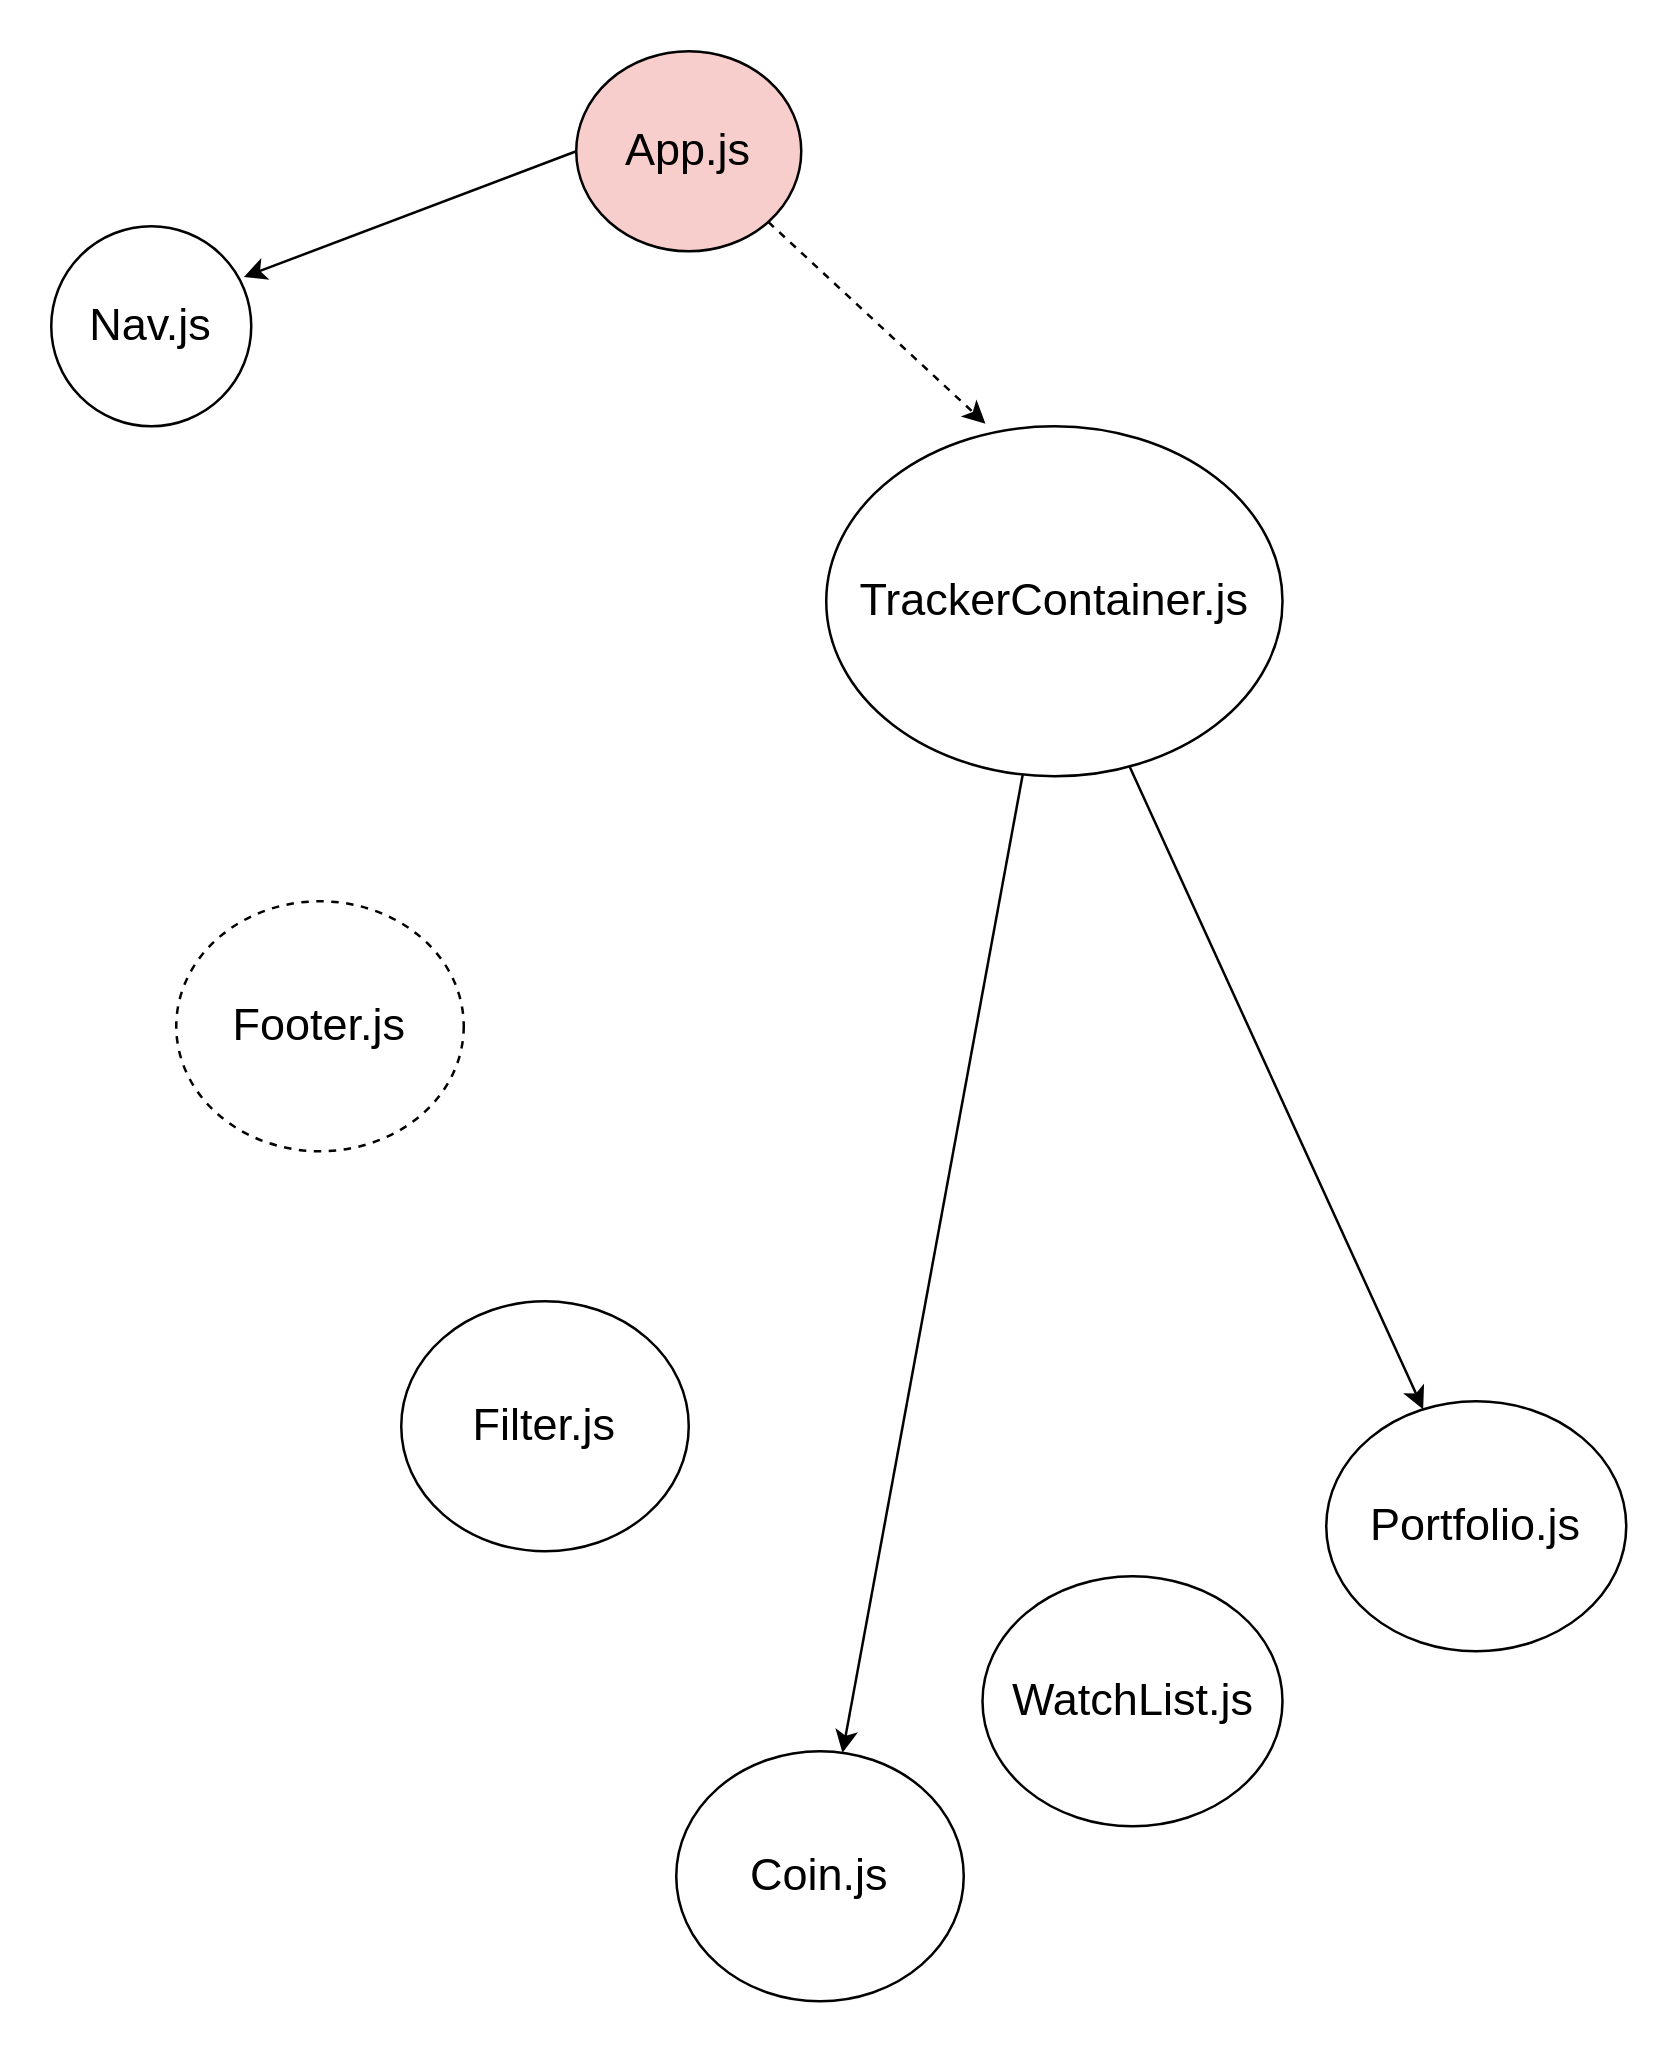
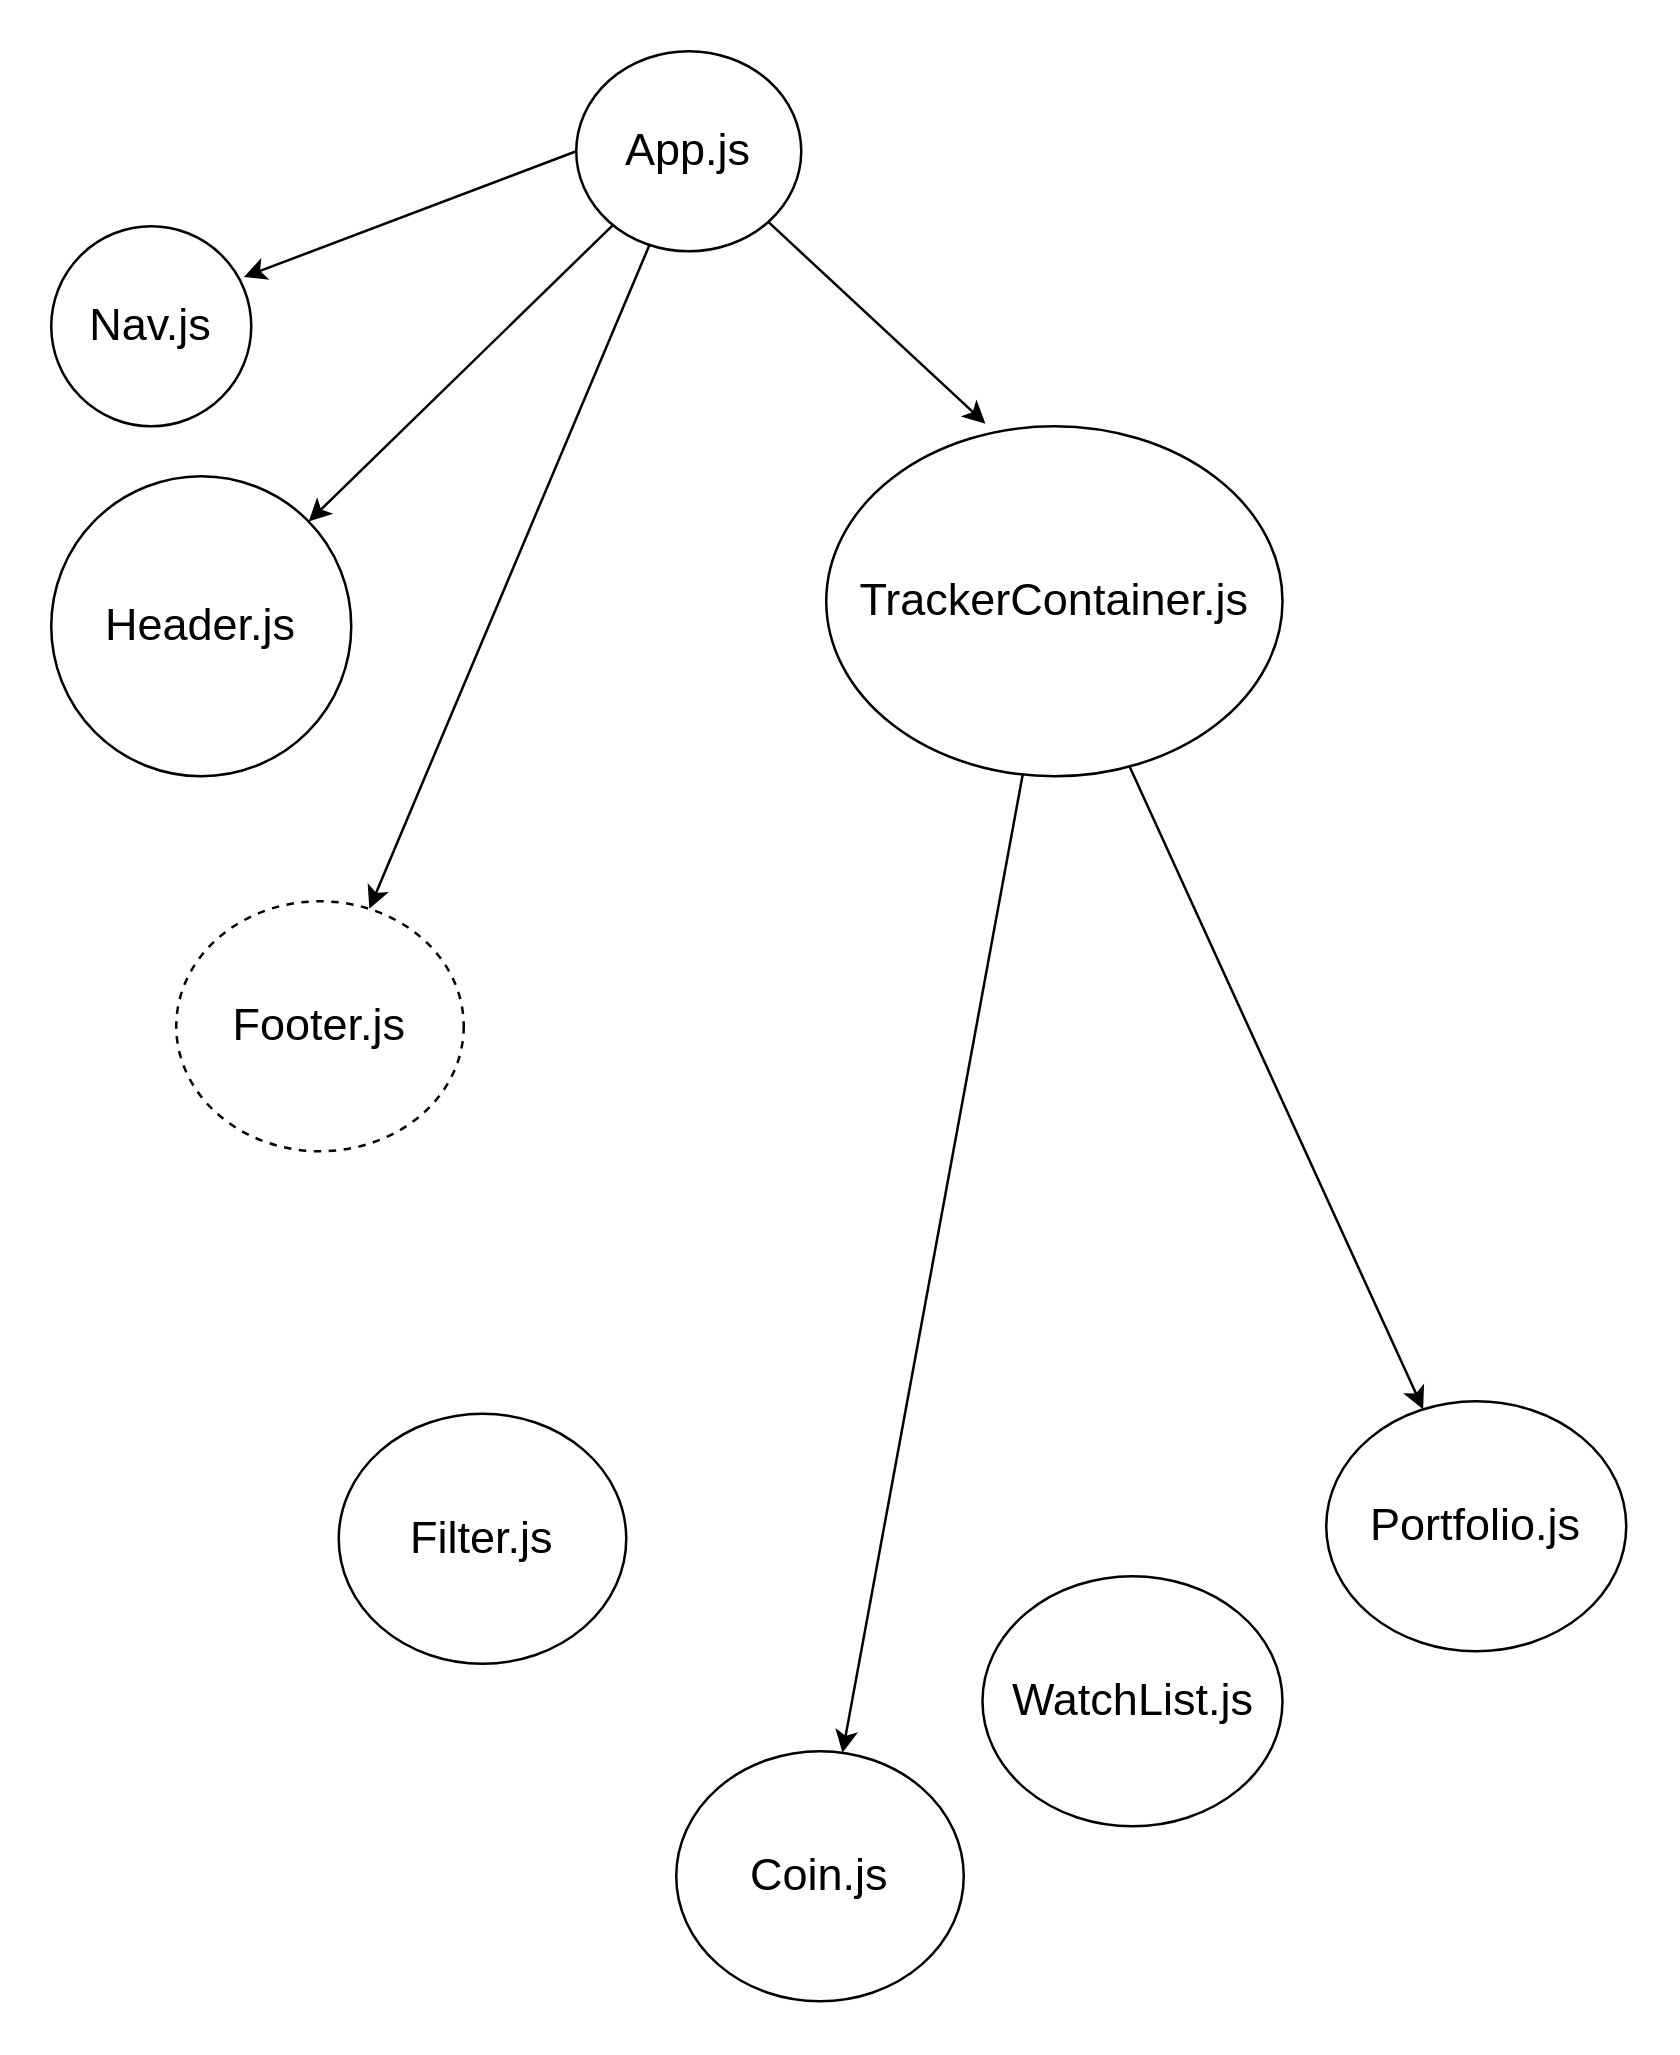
(689, 151) -> (689, 151)
(873, 319) -> (873, 319)
none -> (466, 368)
none -> (512, 570)
none -> (201, 626)
(545, 1426) -> (483, 1539)
